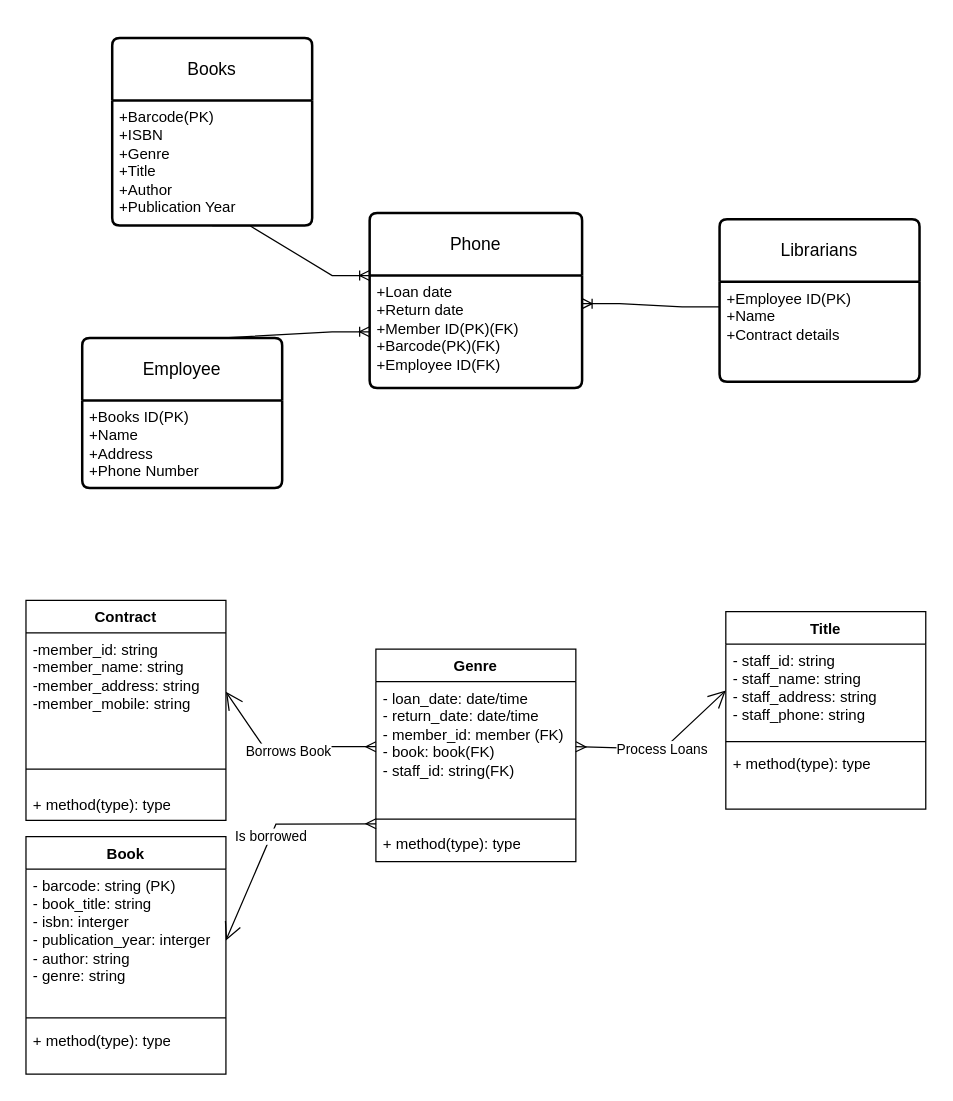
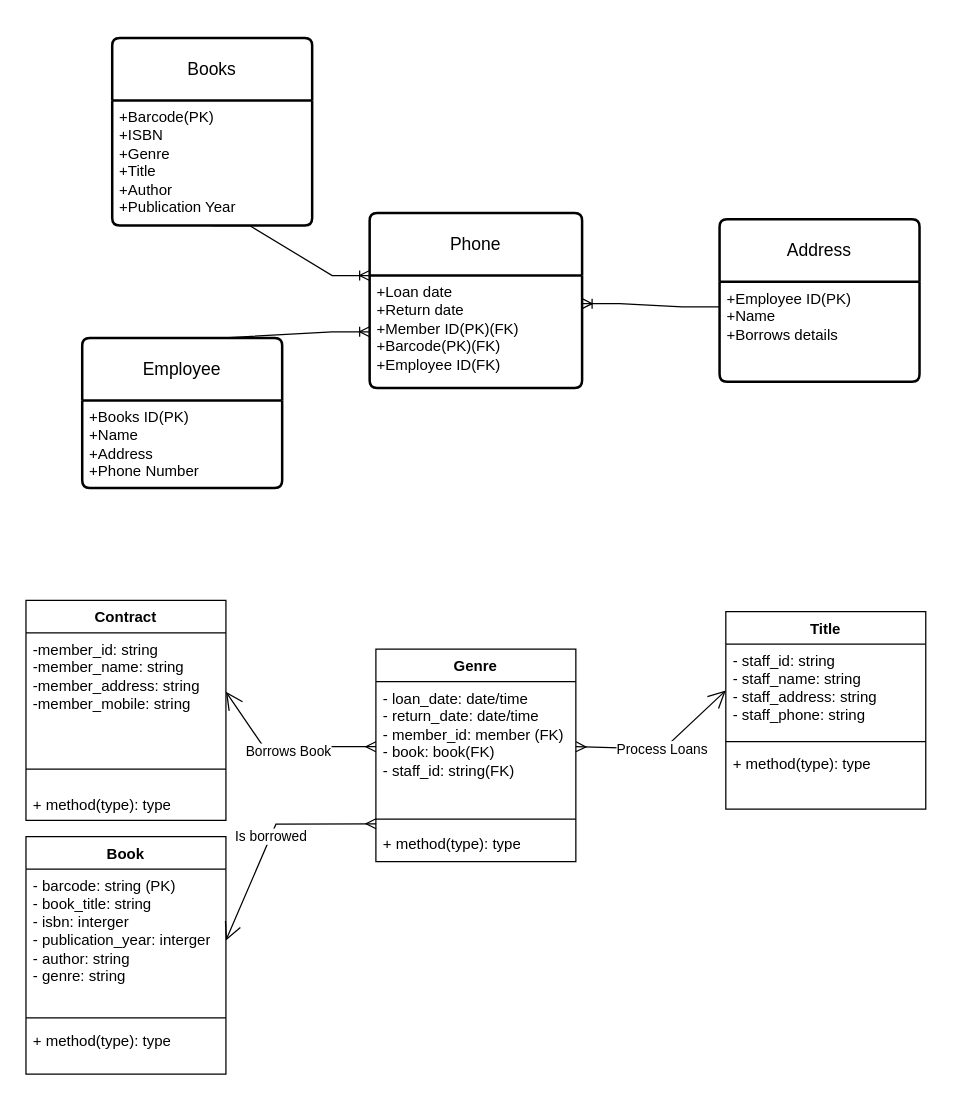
(819, 251) -> (819, 251)
(792, 318) -> (790, 318)
